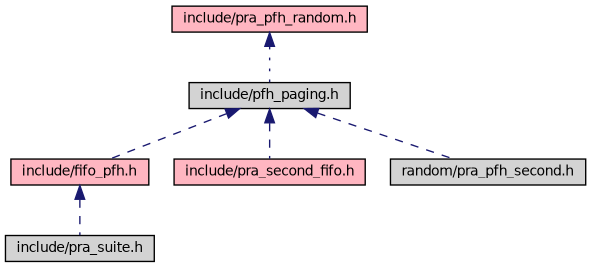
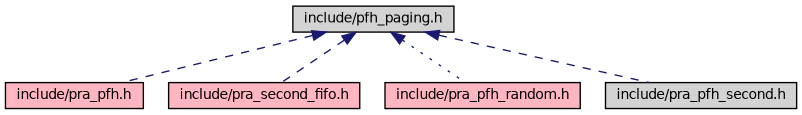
(270, 64) -> (434, 61)
(80, 172) -> (74, 96)
(488, 172) -> (701, 96)
(80, 248) -> none
